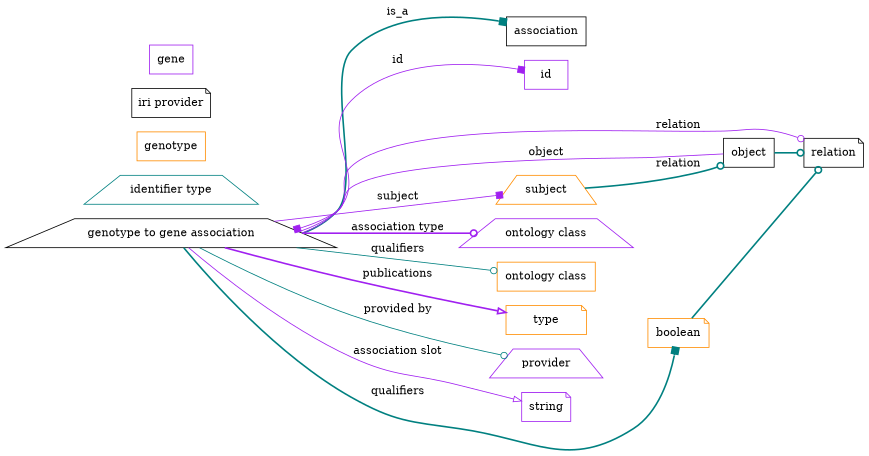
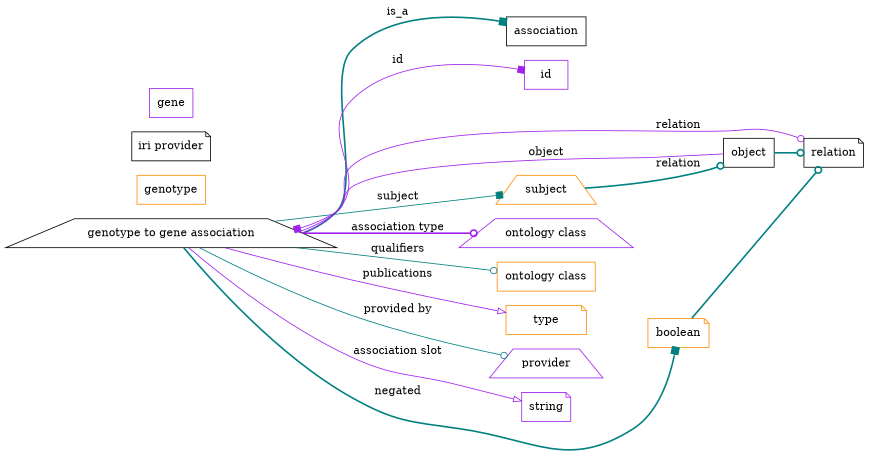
(171, 190) -> none
(384, 208) -> (384, 208)
(361, 282) -> (361, 282)
(398, 391) -> (398, 391)
